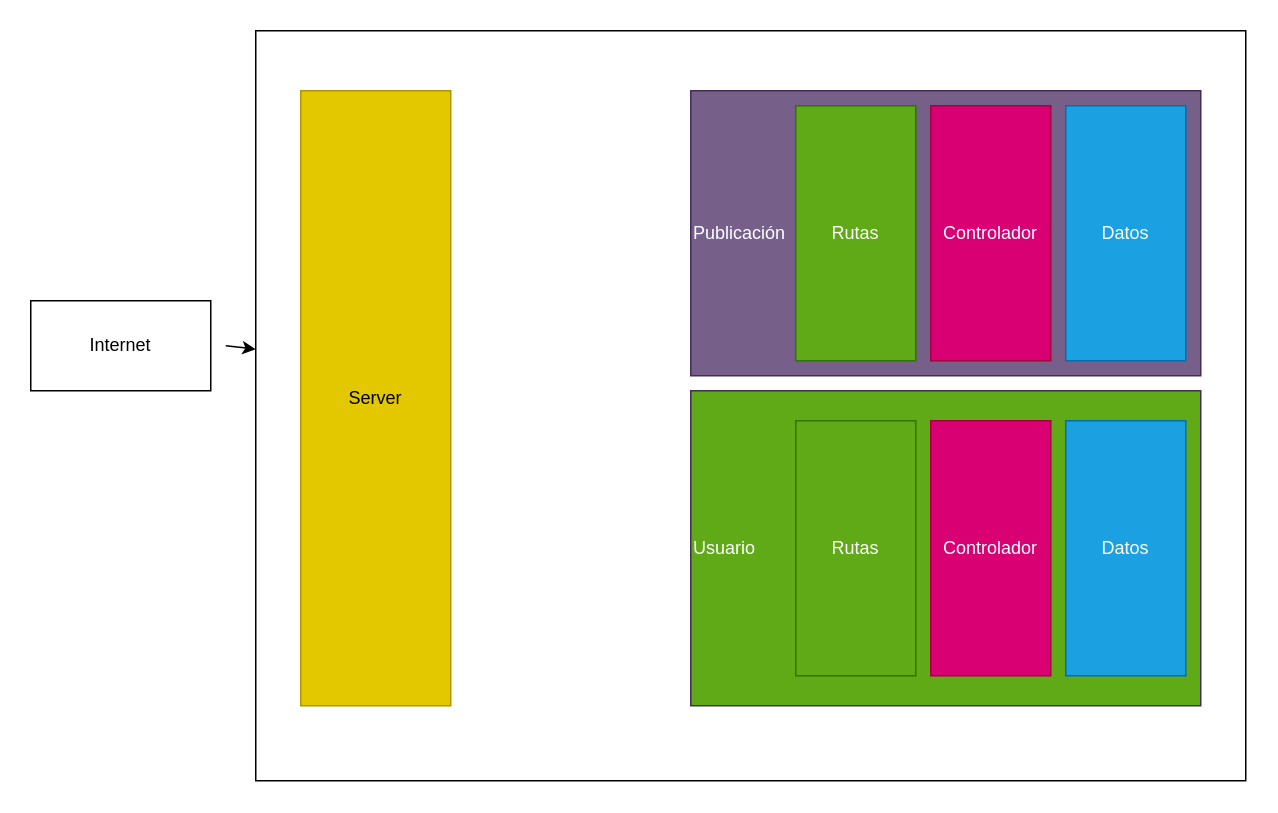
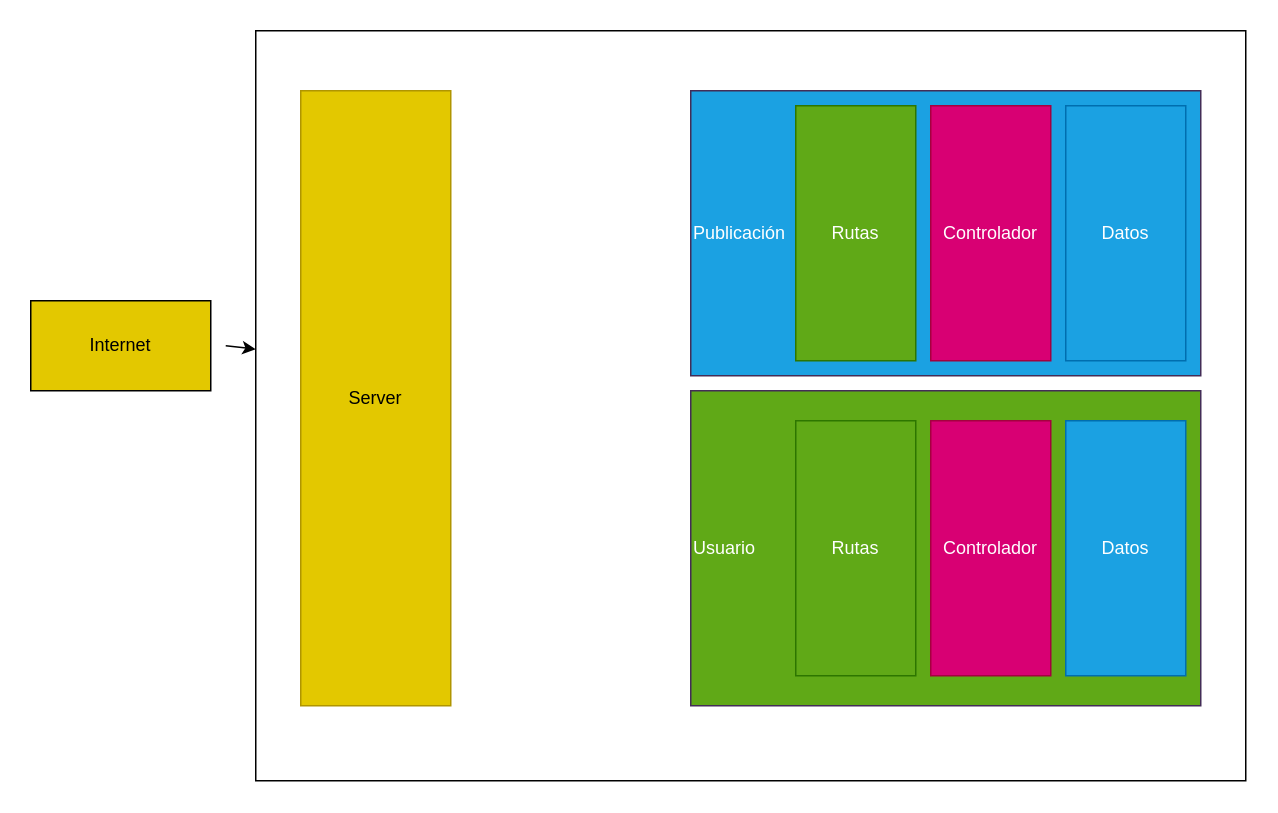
(742, 233) -> (742, 233)
(121, 346) -> (121, 346)
